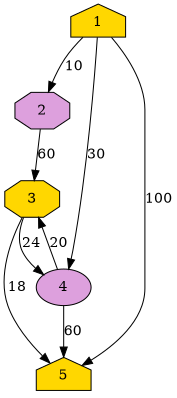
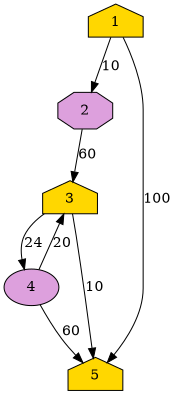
(87, 149) -> none
(32, 199) -> (70, 199)
(17, 287) -> (95, 287)
